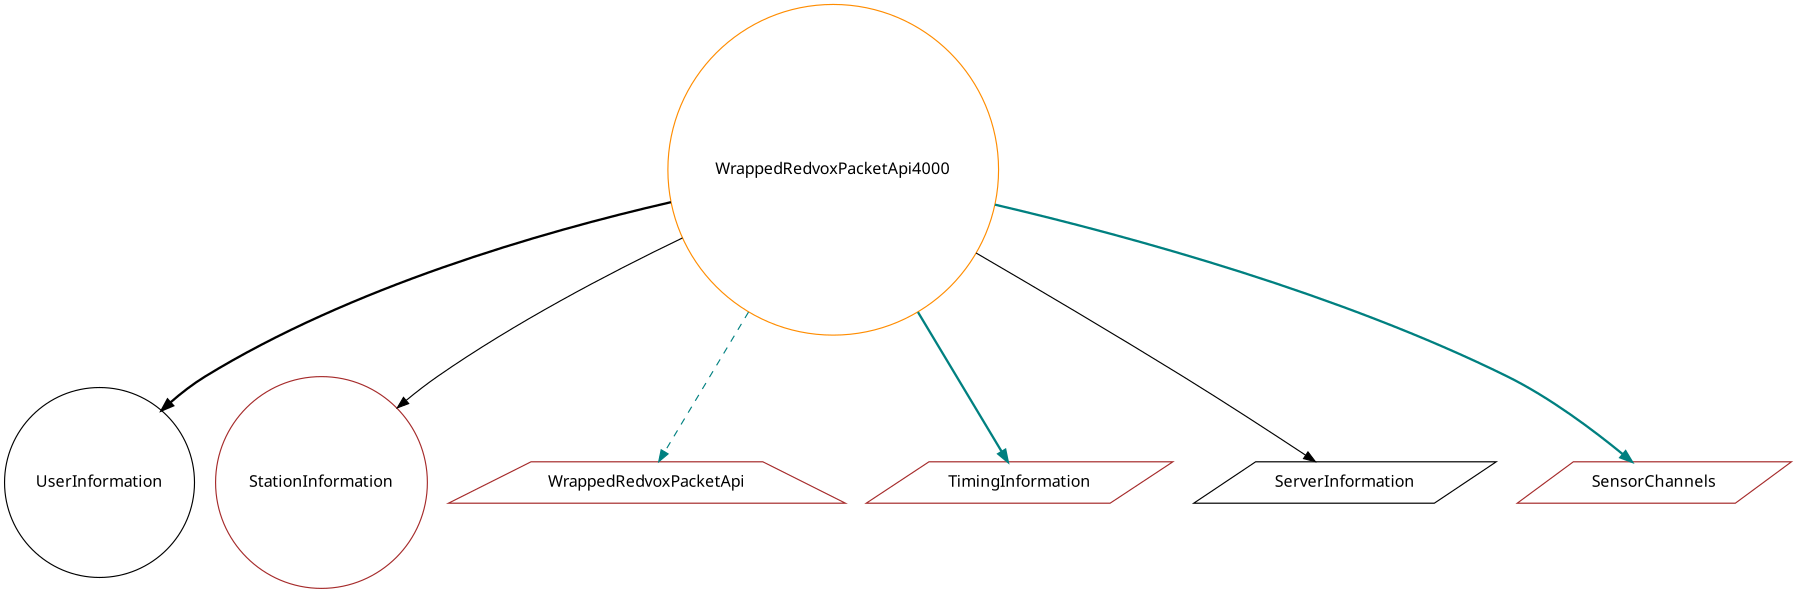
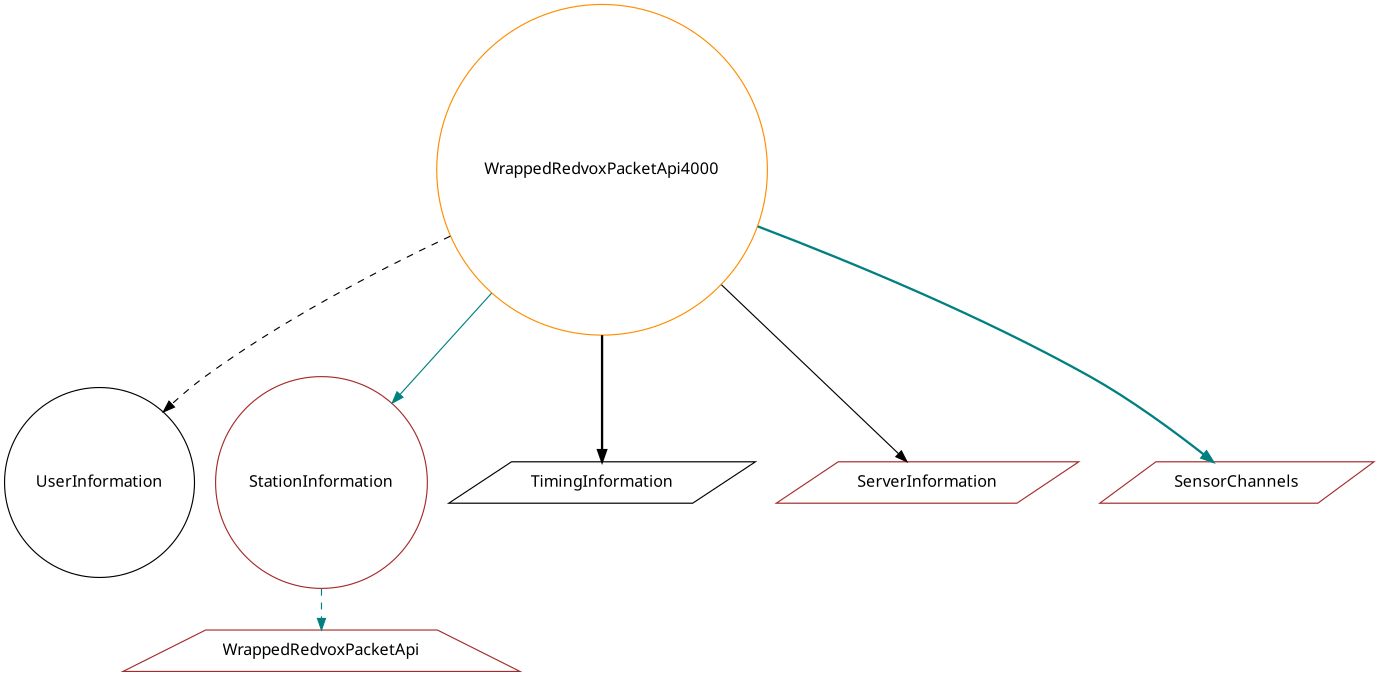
(411, 279) -> (306, 312)
(540, 312) -> (446, 344)
(707, 382) -> (321, 604)
(960, 382) -> (602, 393)
(1020, 483) -> (602, 483)
(1345, 483) -> (928, 483)
